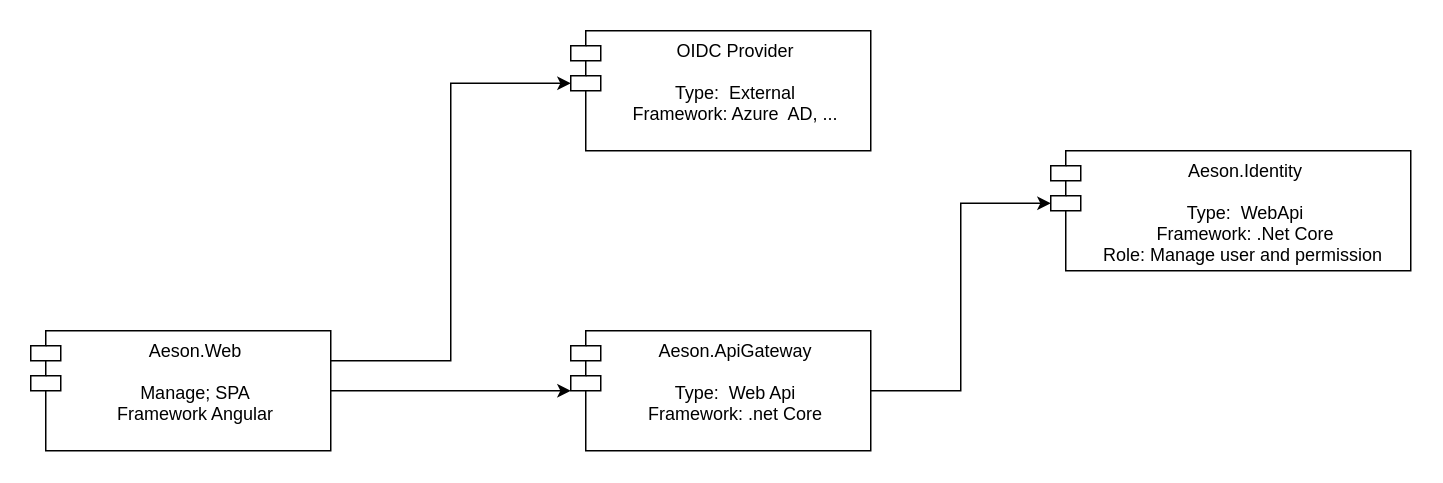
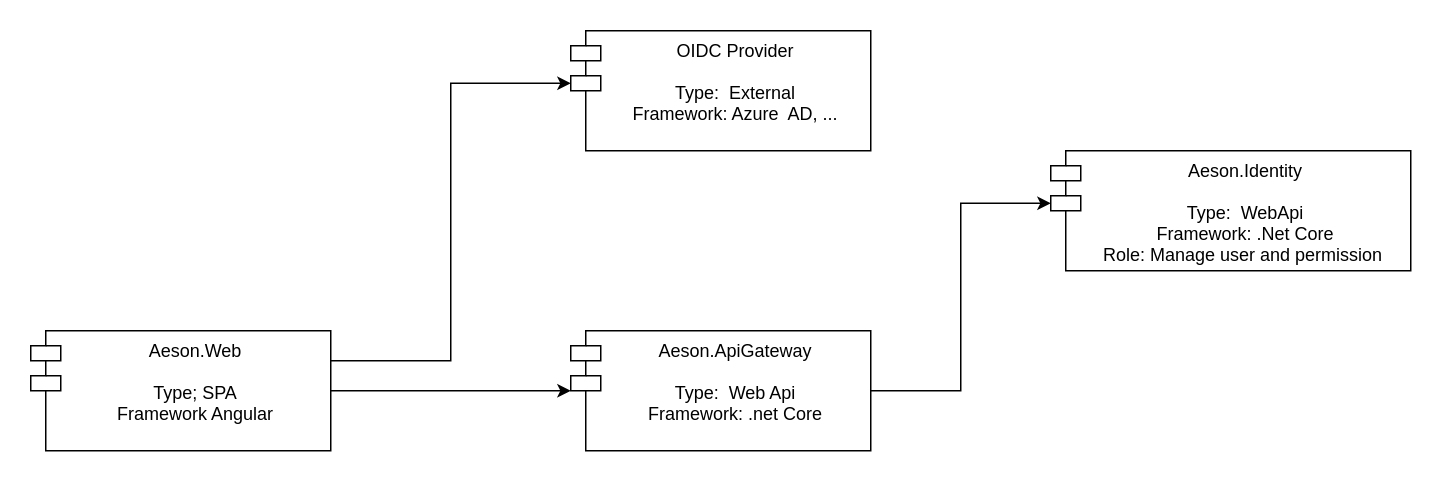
(195, 351) -> (195, 351)
